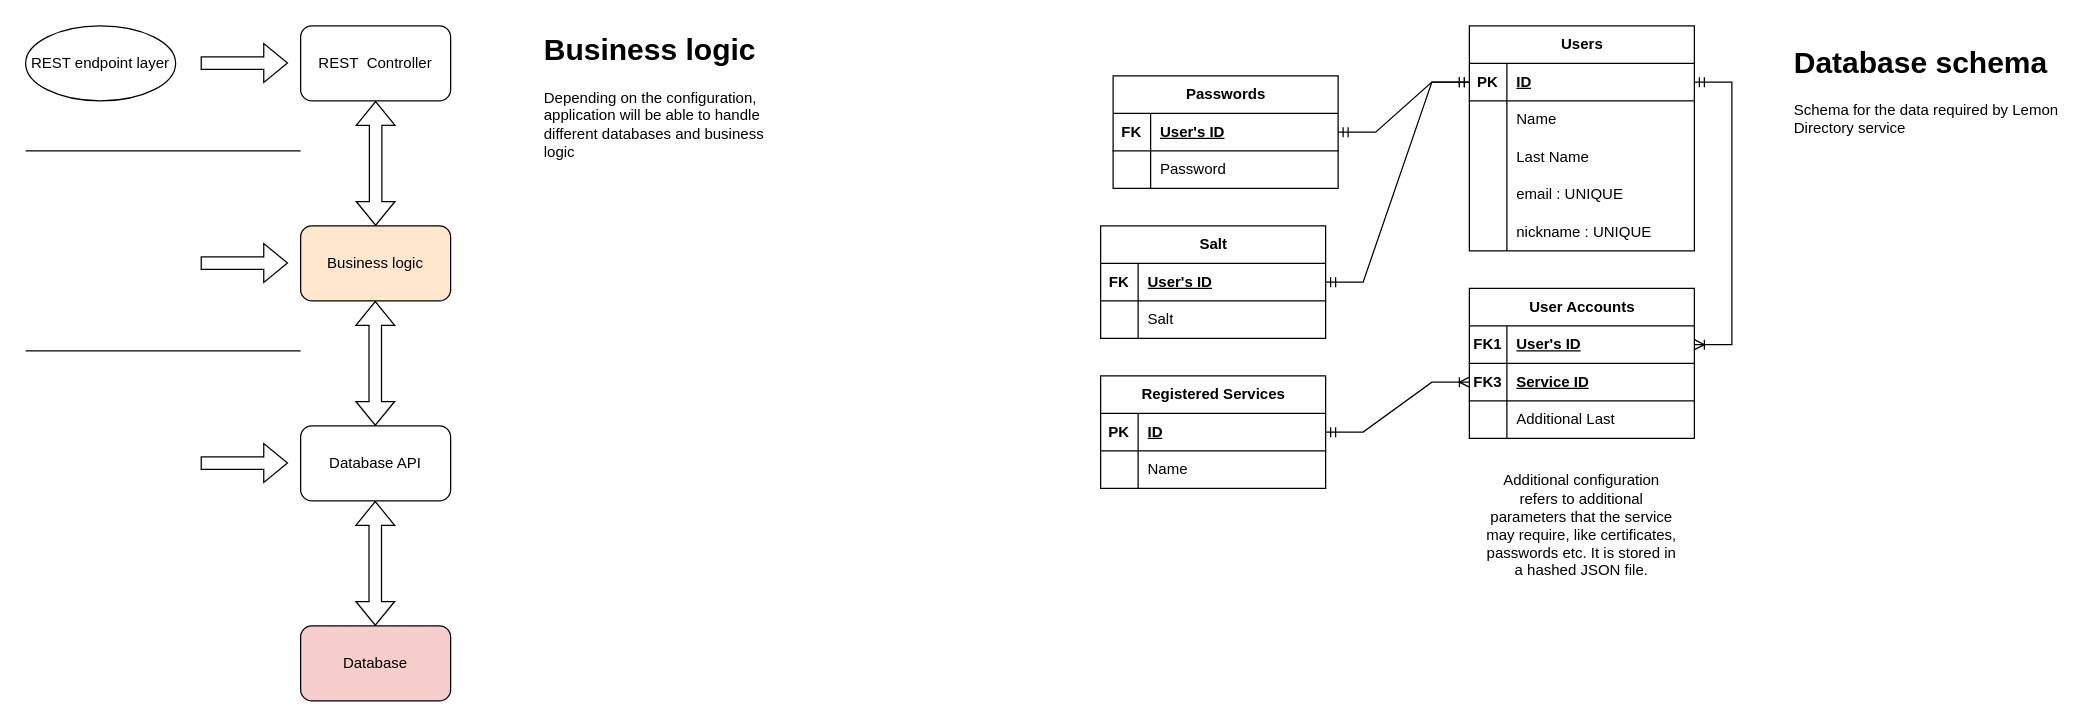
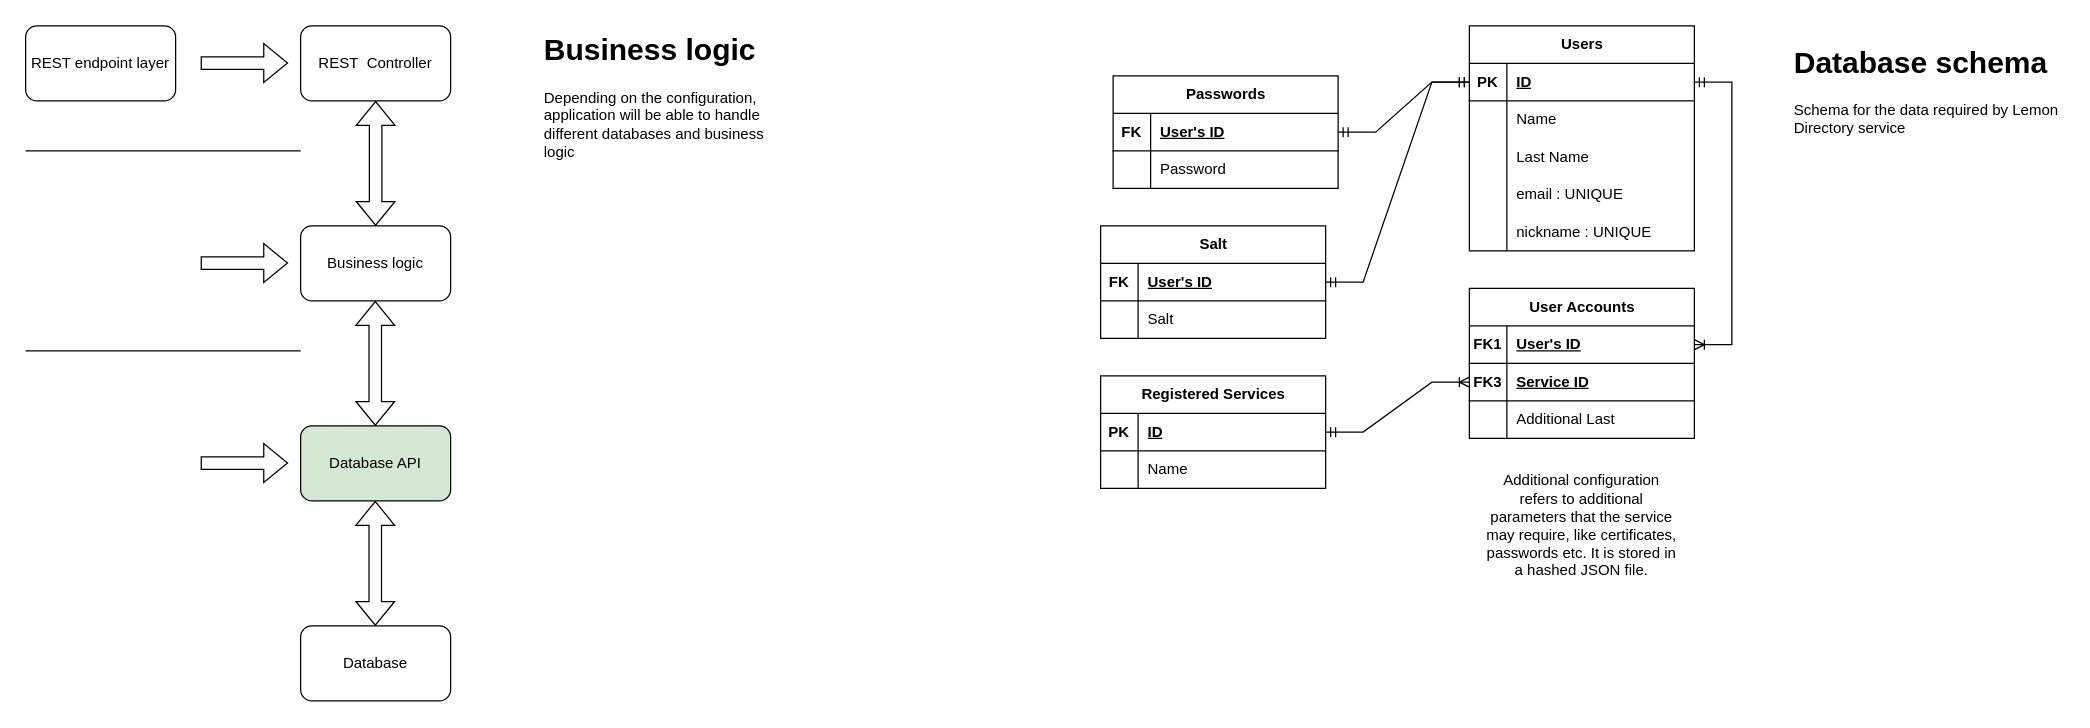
(101, 63) -> (101, 63)
(376, 263) -> (376, 263)
(376, 463) -> (376, 463)
(376, 663) -> (376, 663)
